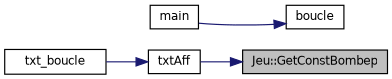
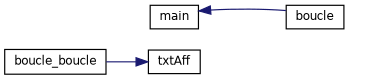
(236, 25) -> (248, 9)
(55, 62) -> (55, 62)
(315, 62) -> none
